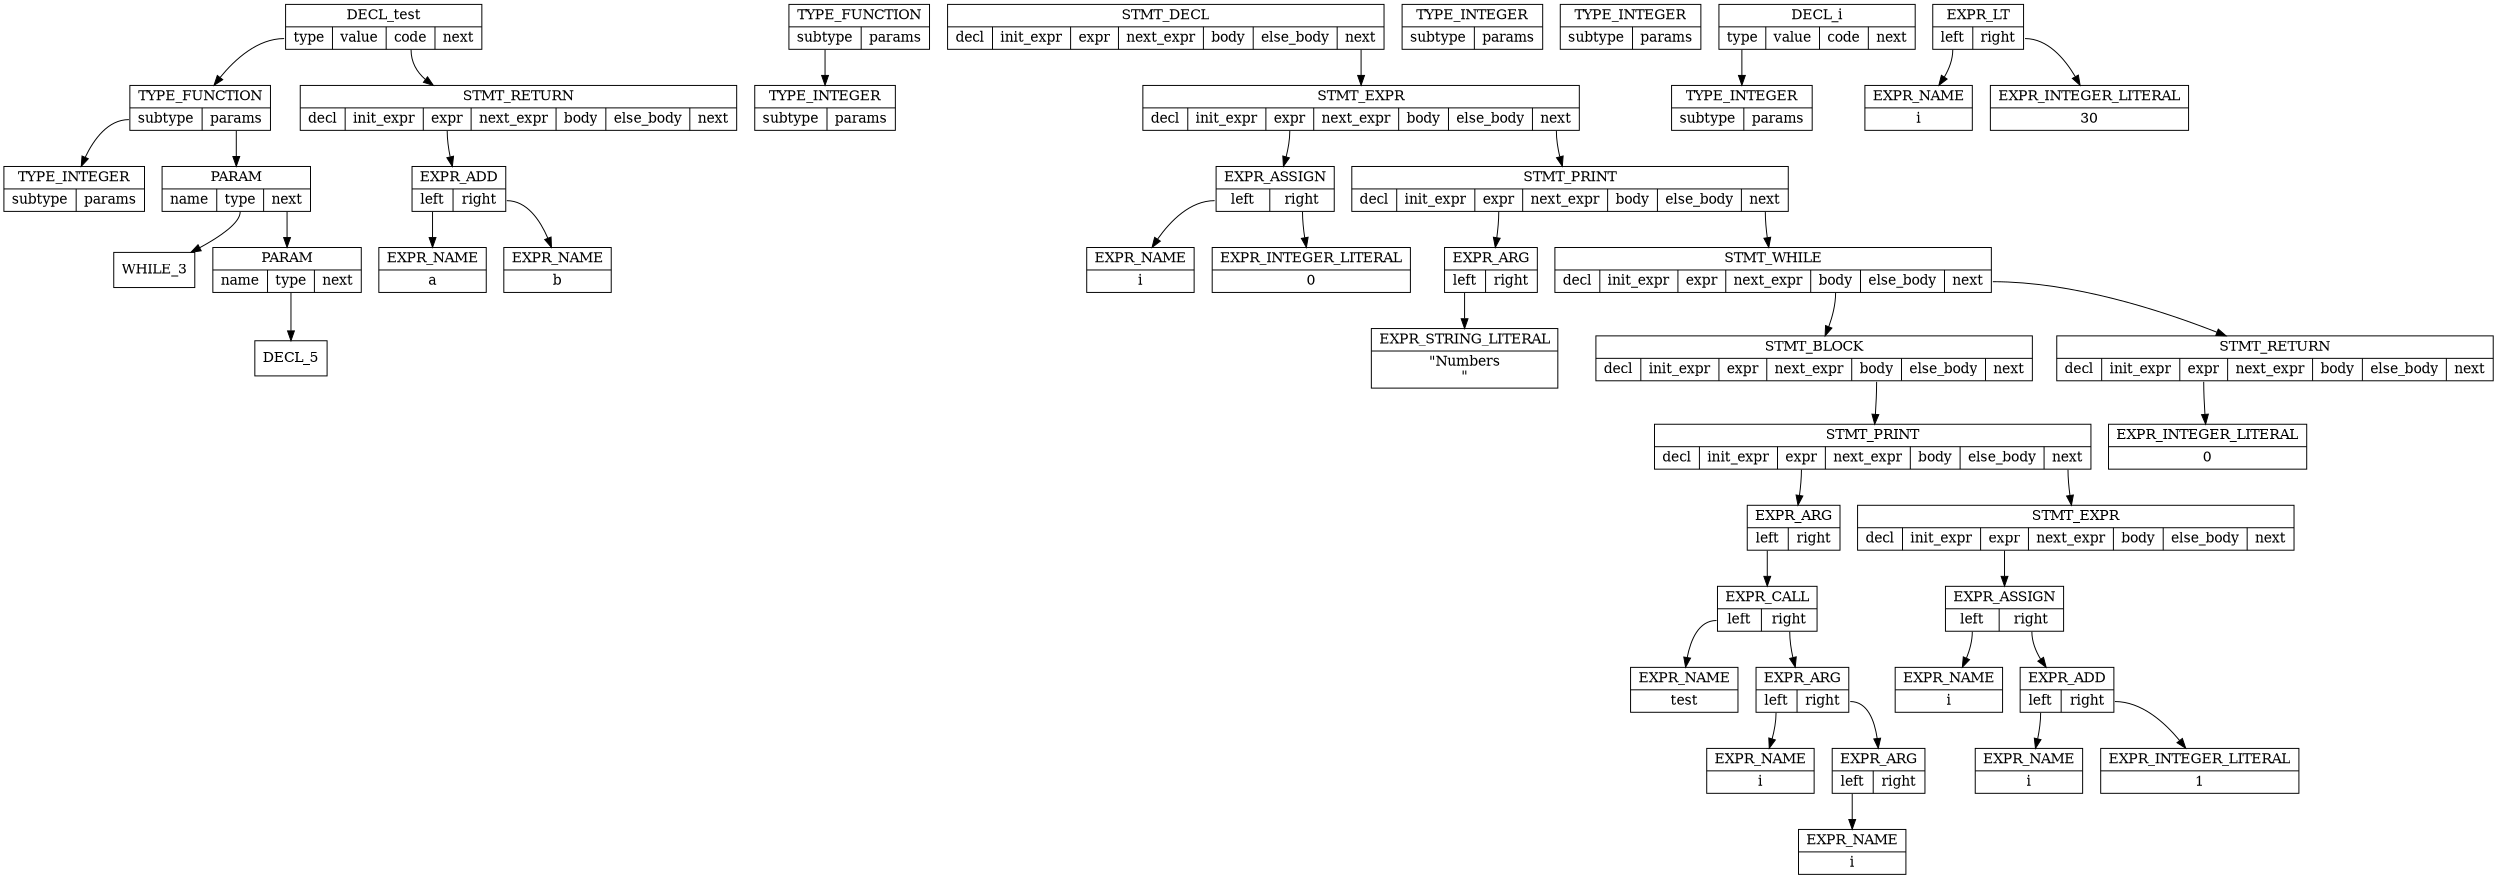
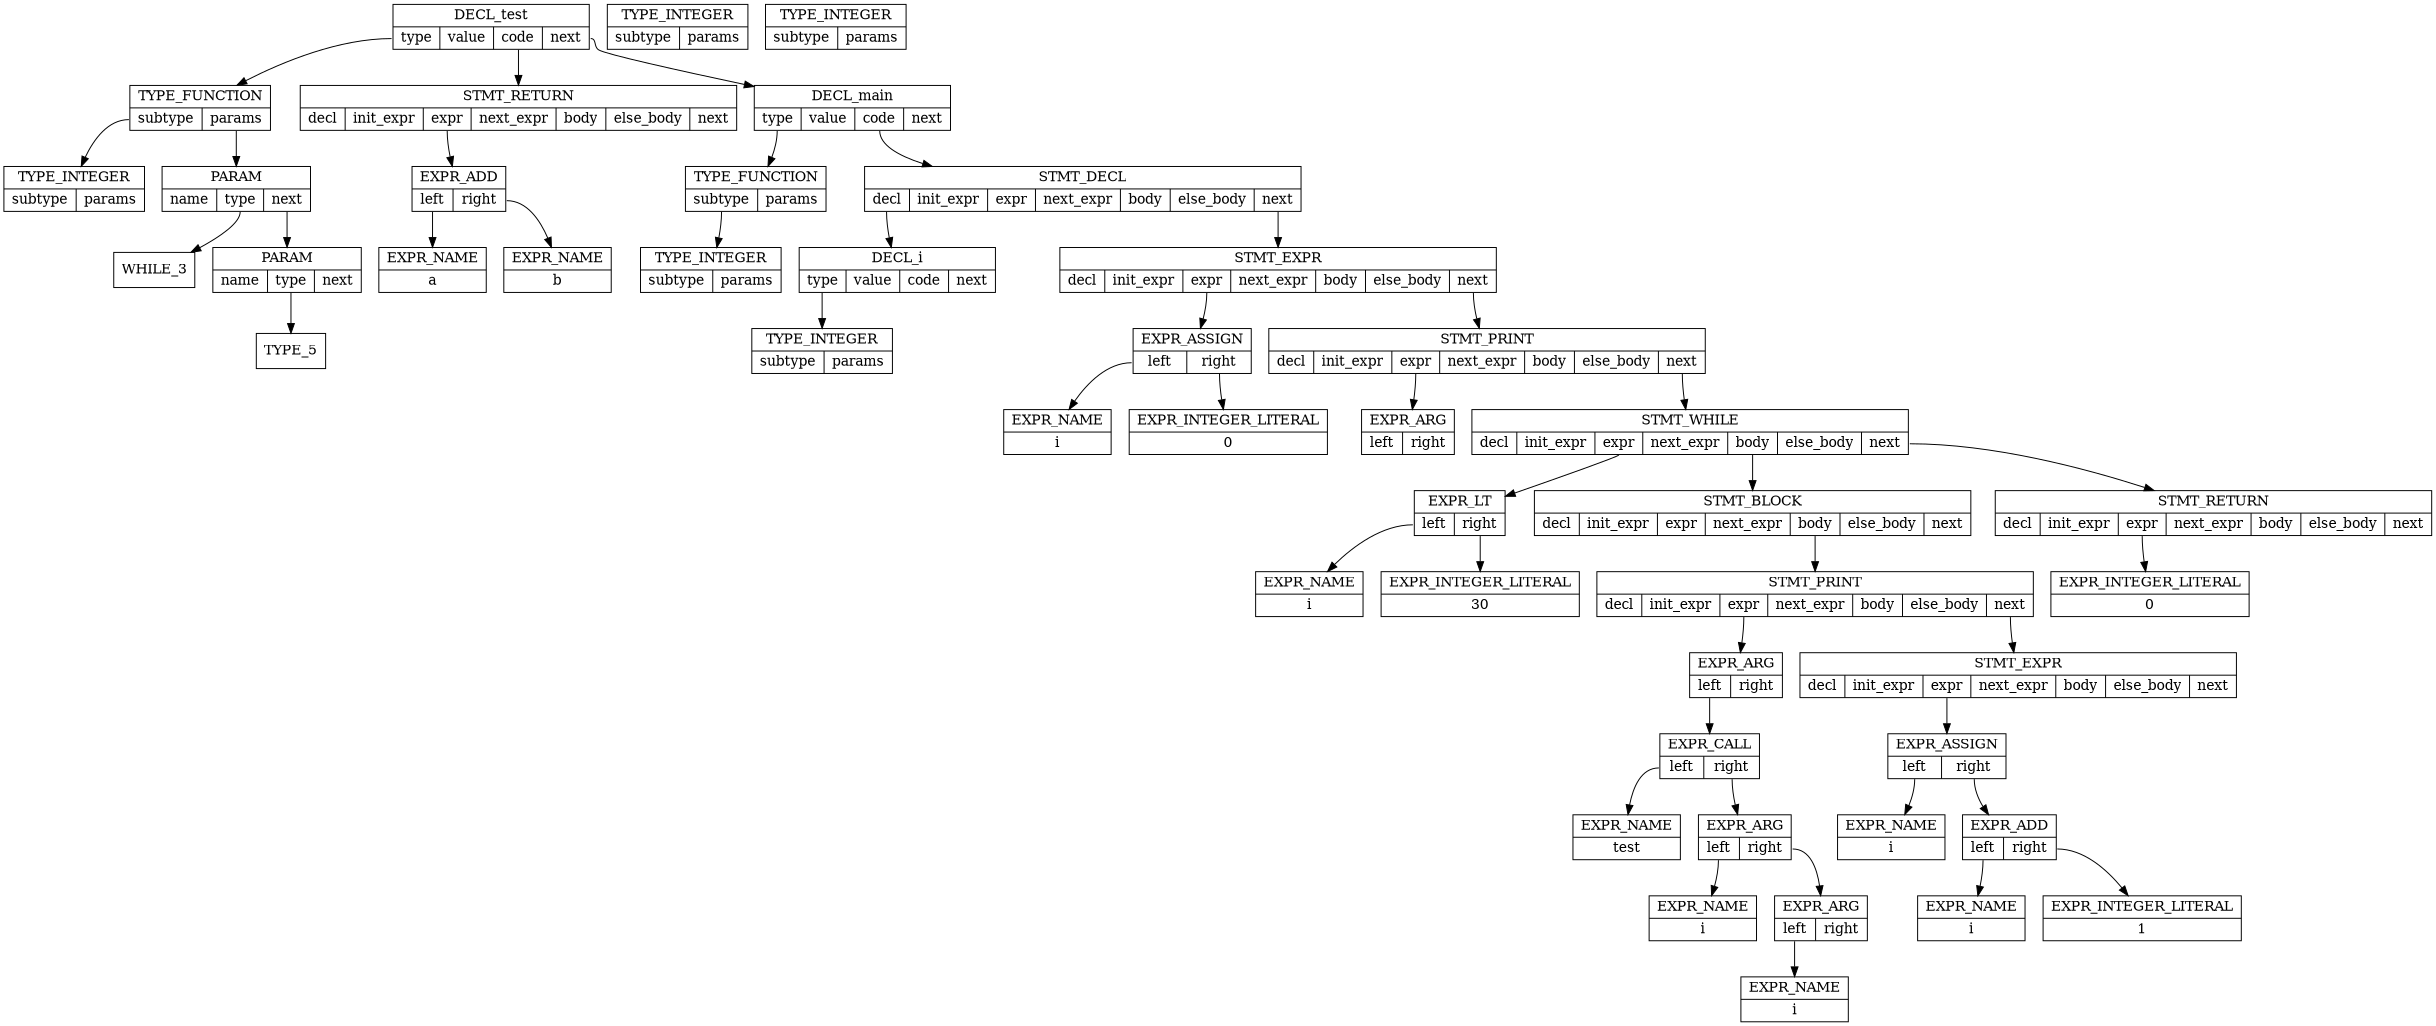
none -> (852, 108)
none -> (887, 225)
(291, 358) -> (291, 351)
(1465, 358) -> none
none -> (1567, 475)
